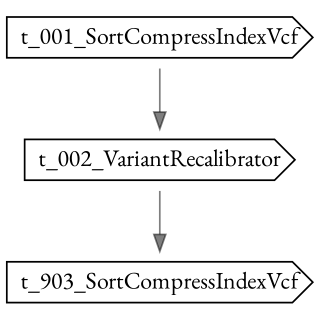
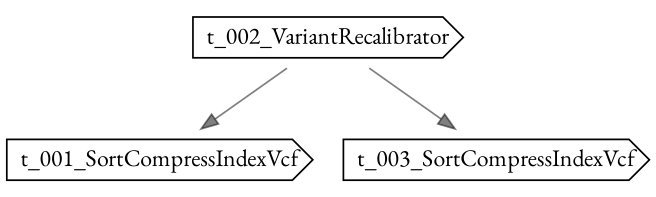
(160, 90) -> (251, 94)
(160, 282) -> (496, 160)
